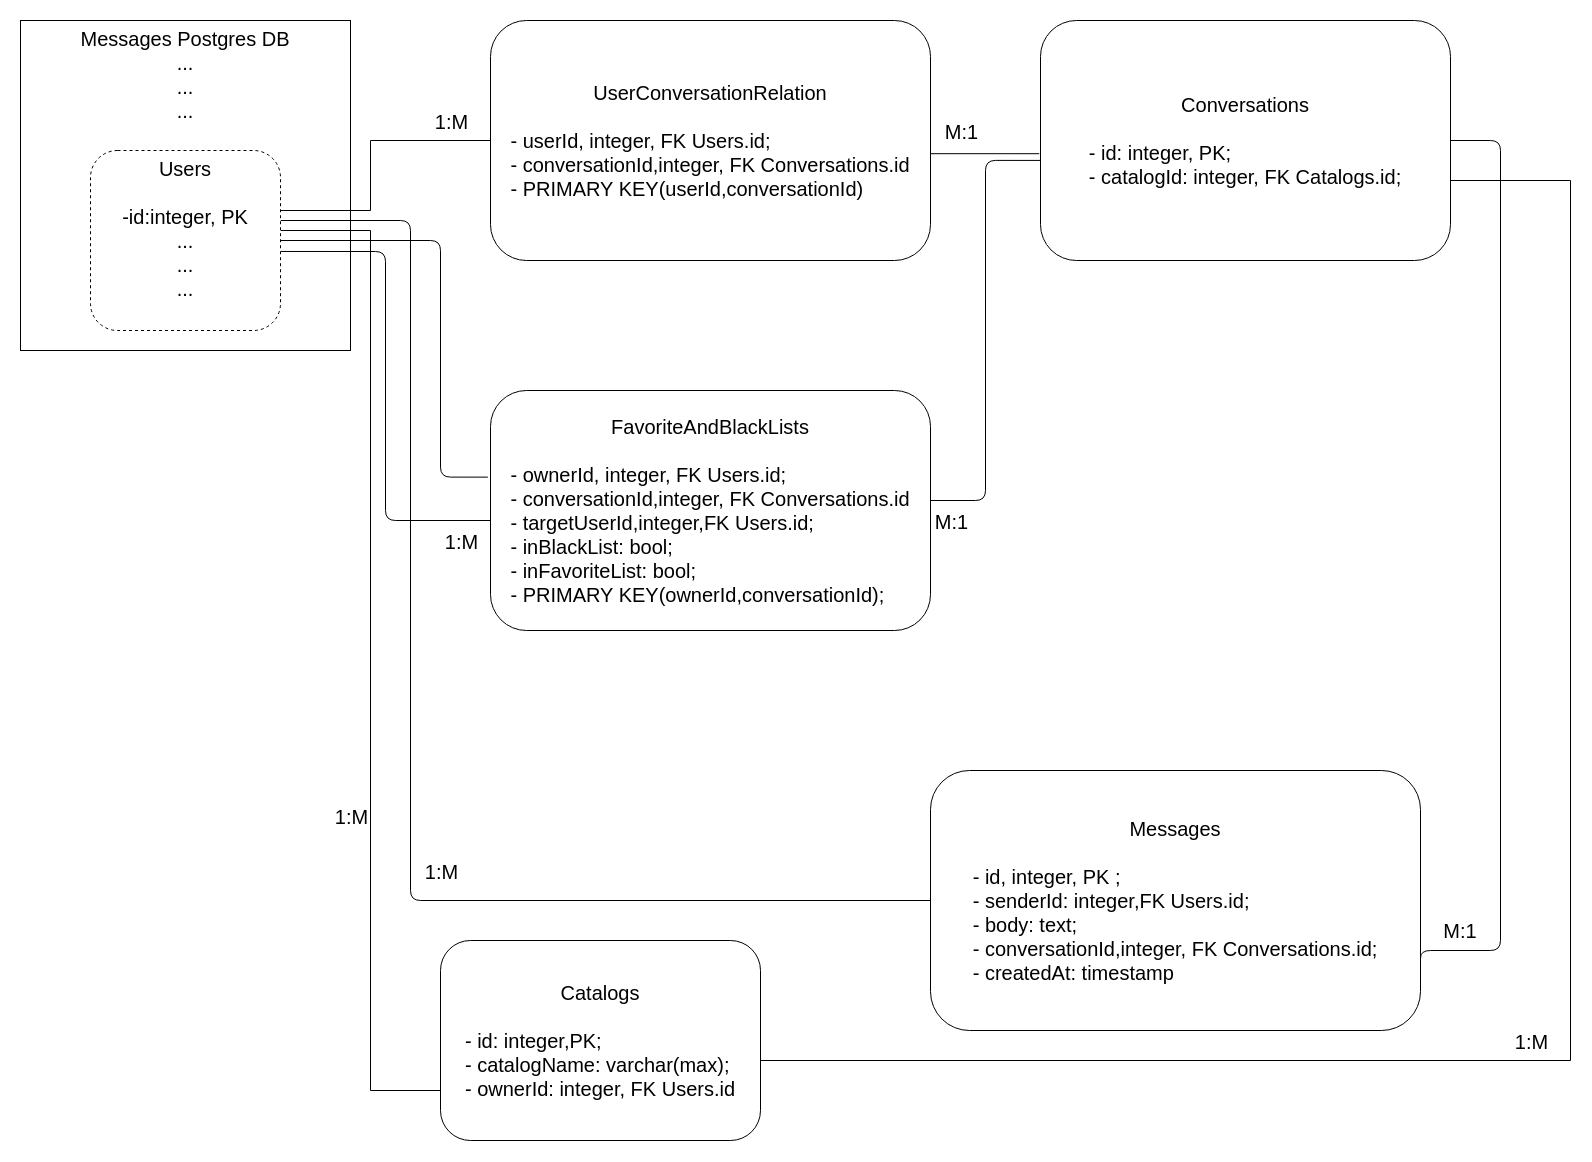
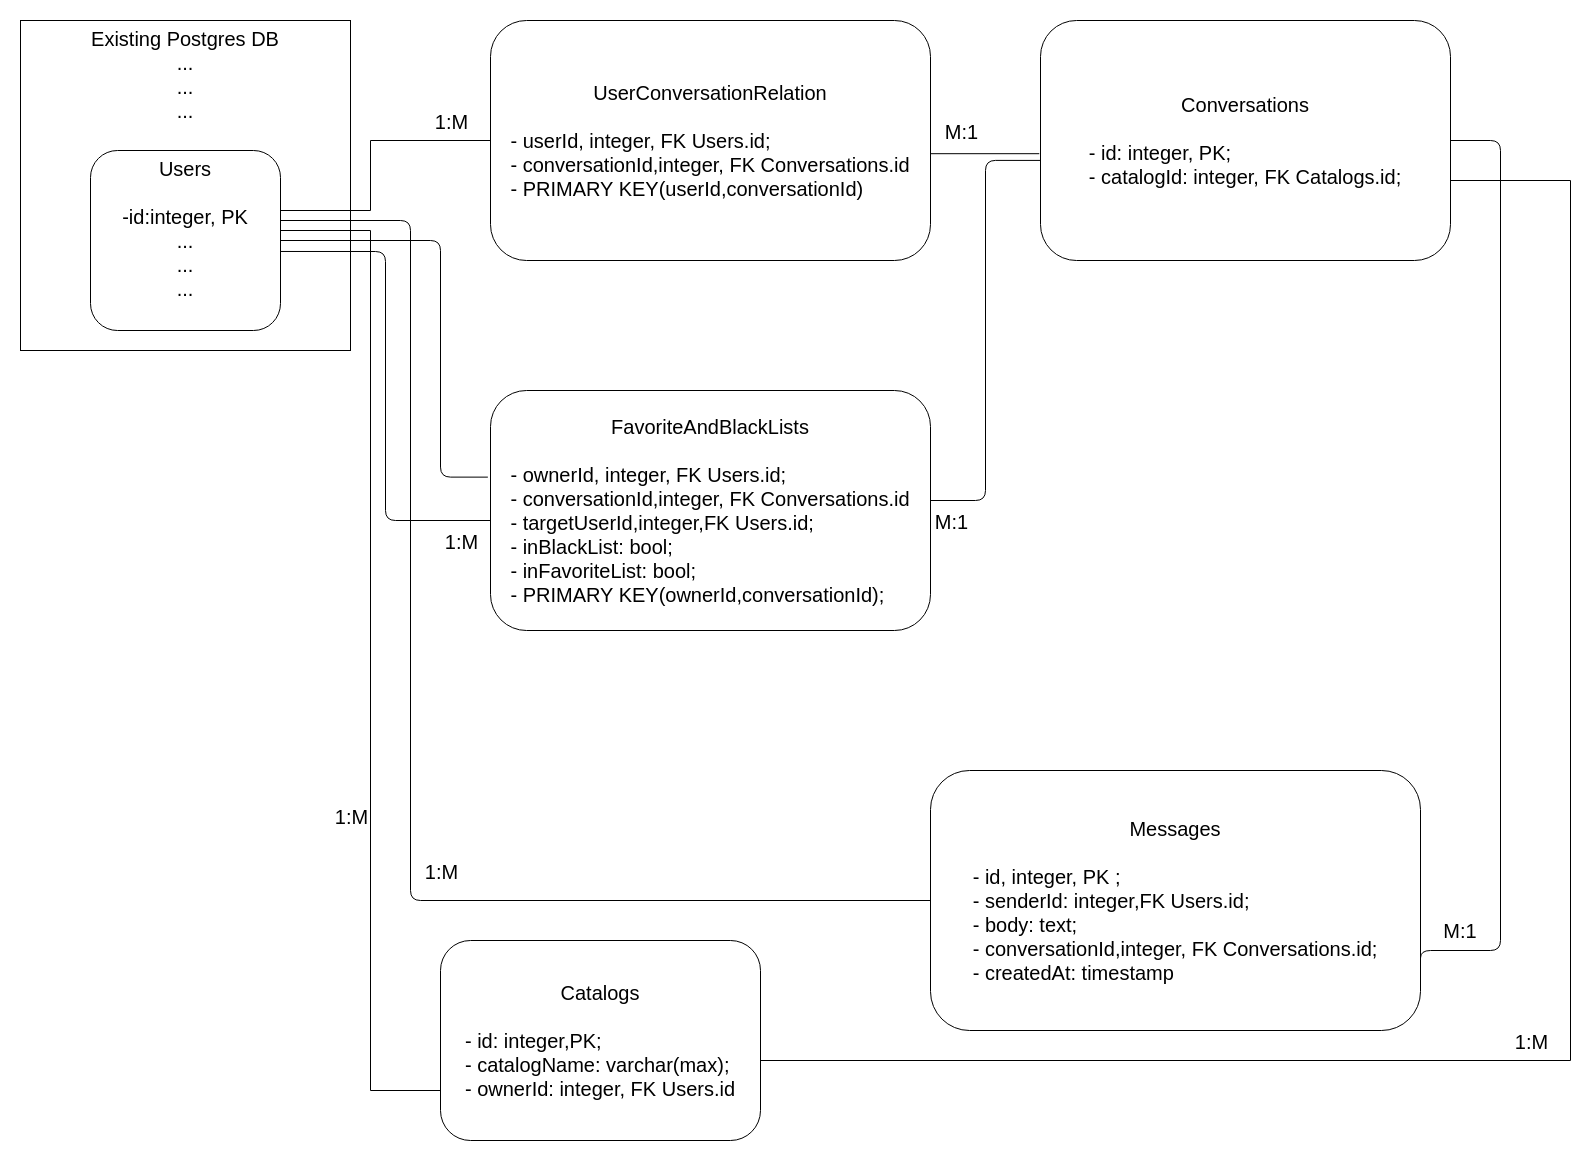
(186, 56) -> (186, 56)
(186, 241) -> (186, 241)
